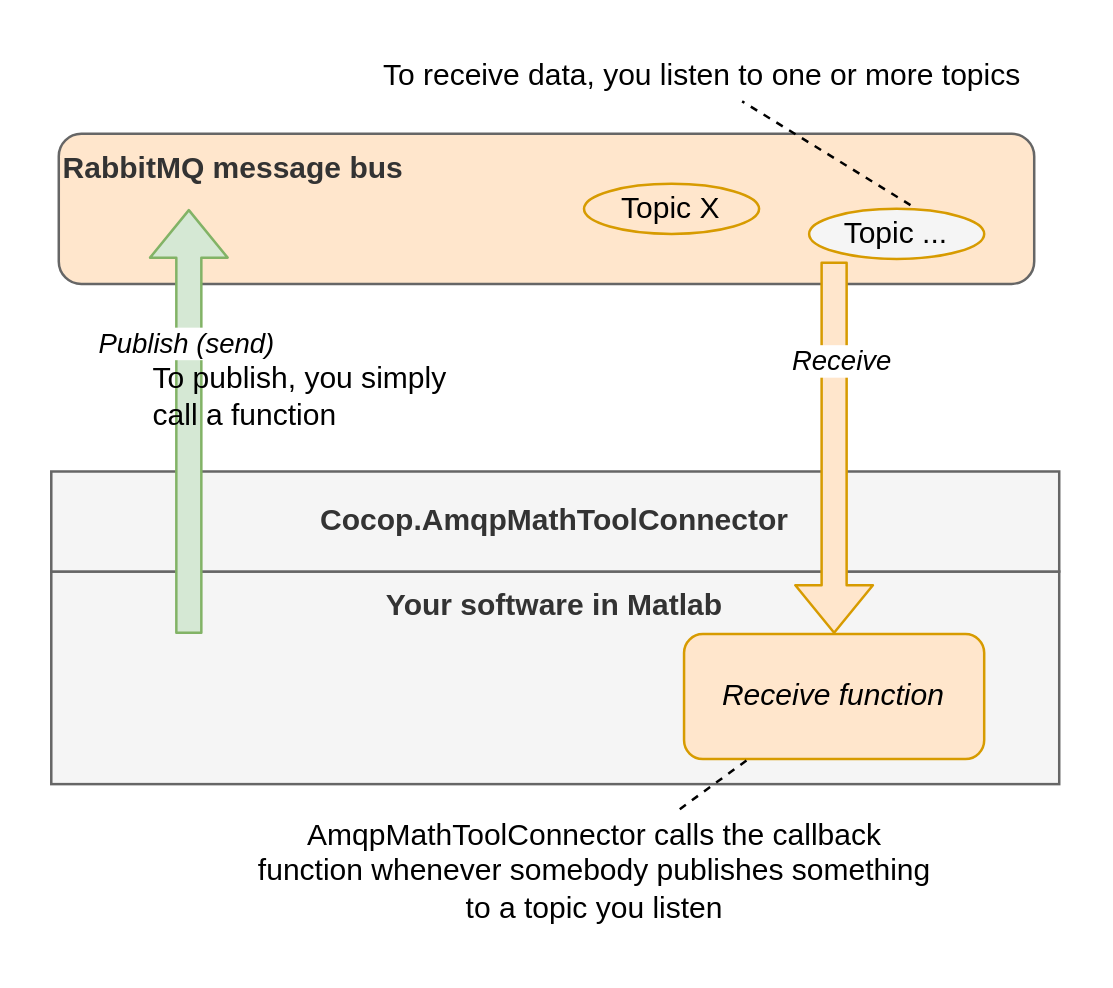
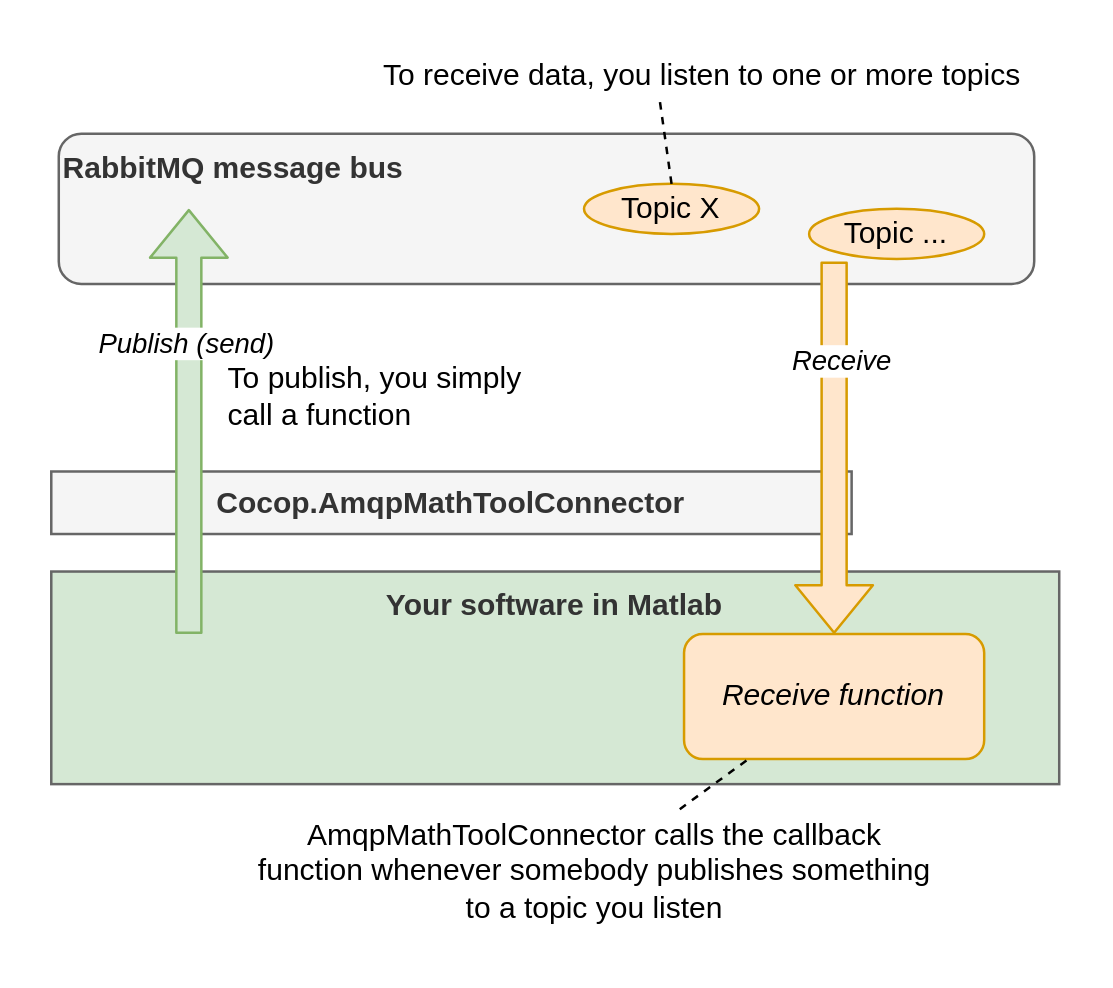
none -> (665, 140)
(826, 153) -> none
(546, 209) -> (546, 209)
(896, 234) -> (896, 234)
(311, 396) -> (386, 396)
(555, 521) -> (451, 503)
(555, 678) -> (555, 678)
